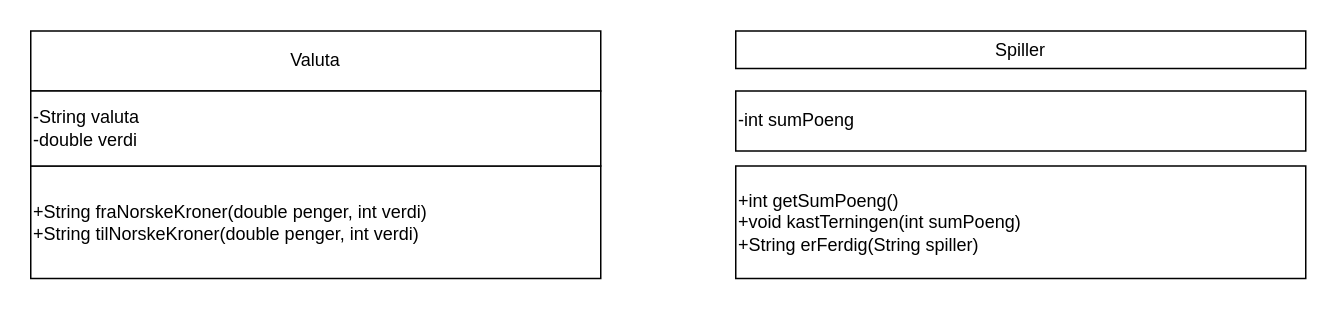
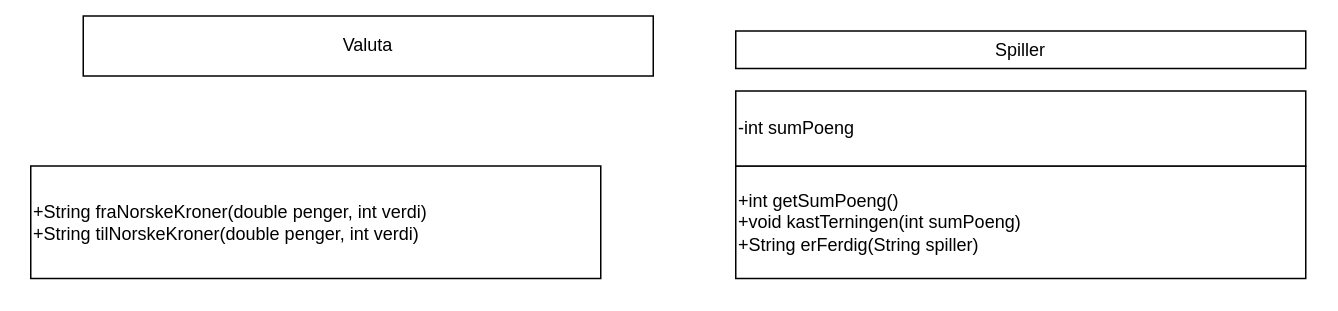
(316, 61) -> (368, 46)
(1021, 121) -> (1021, 128)
(316, 128) -> none
